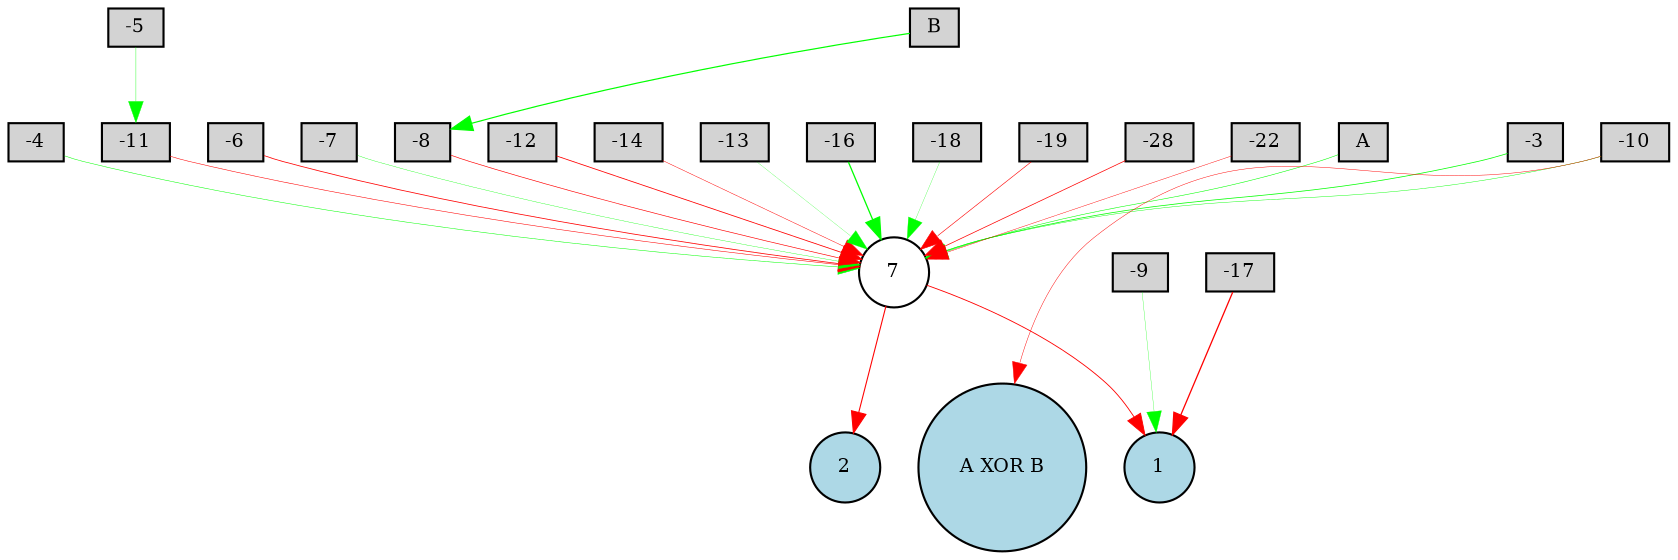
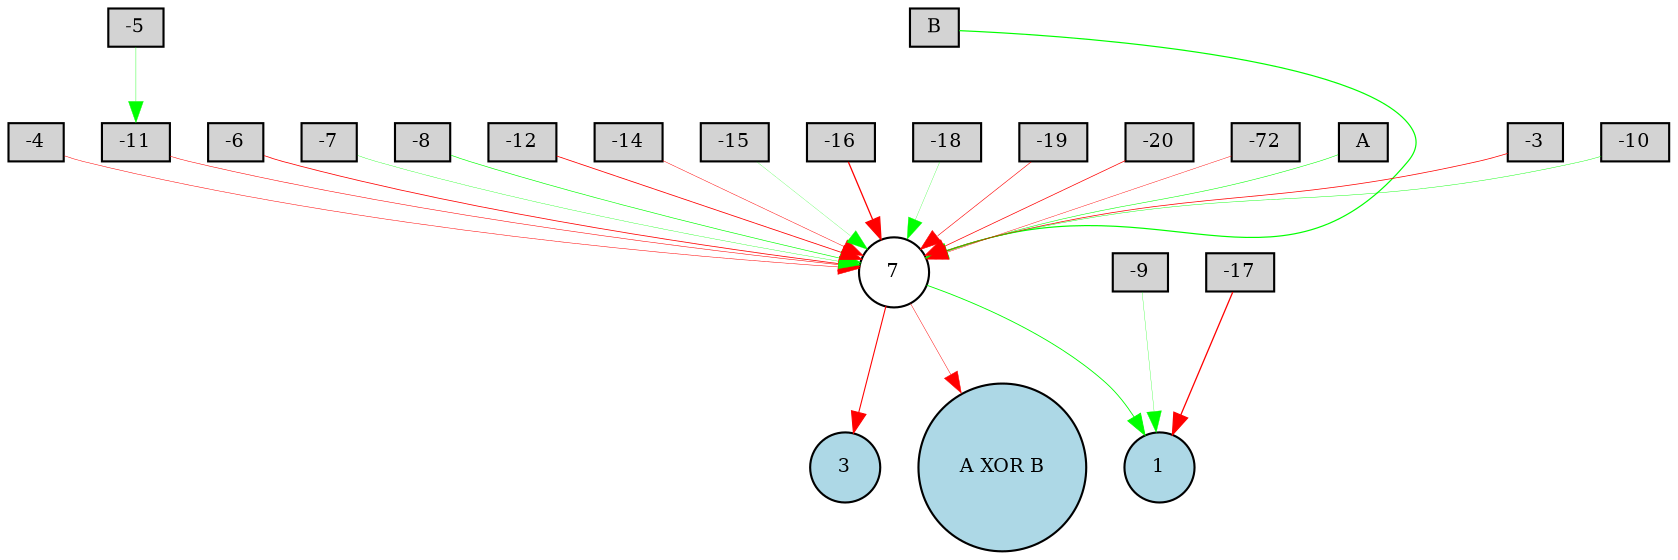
(689, 72) -> (1413, 154)
(735, 142) -> (735, 142)
(1159, 142) -> (1159, 142)
(1266, 142) -> (1266, 142)
(1216, 175) -> (931, 339)
(861, 191) -> (861, 191)
(1226, 199) -> (1226, 199)
(644, 211) -> (644, 211)
(449, 228) -> (449, 228)
(1046, 340) -> (1040, 337)
(845, 467) -> (845, 467)
